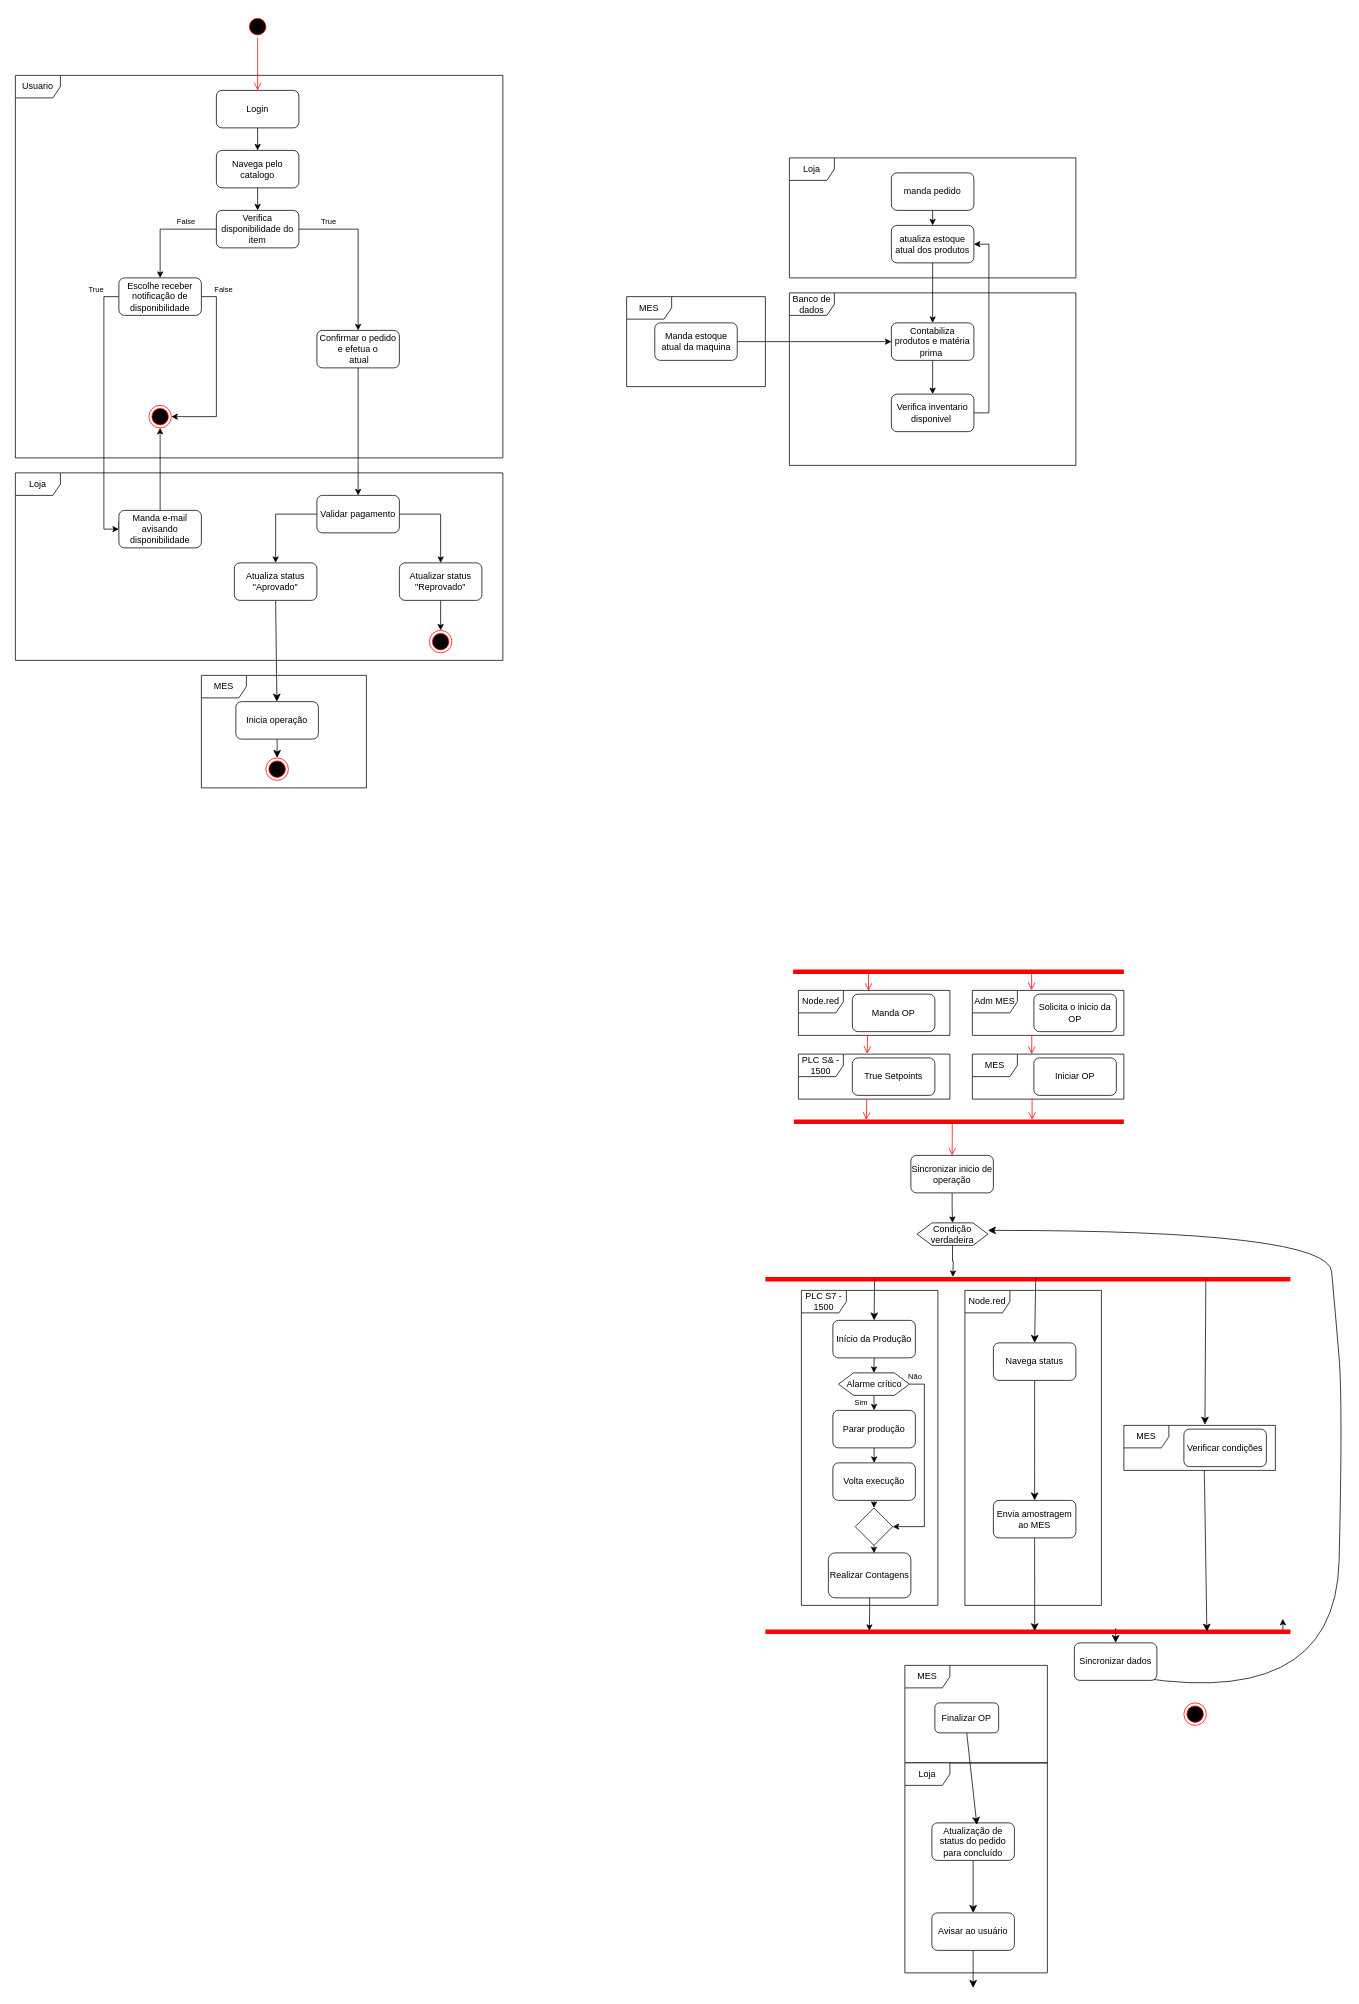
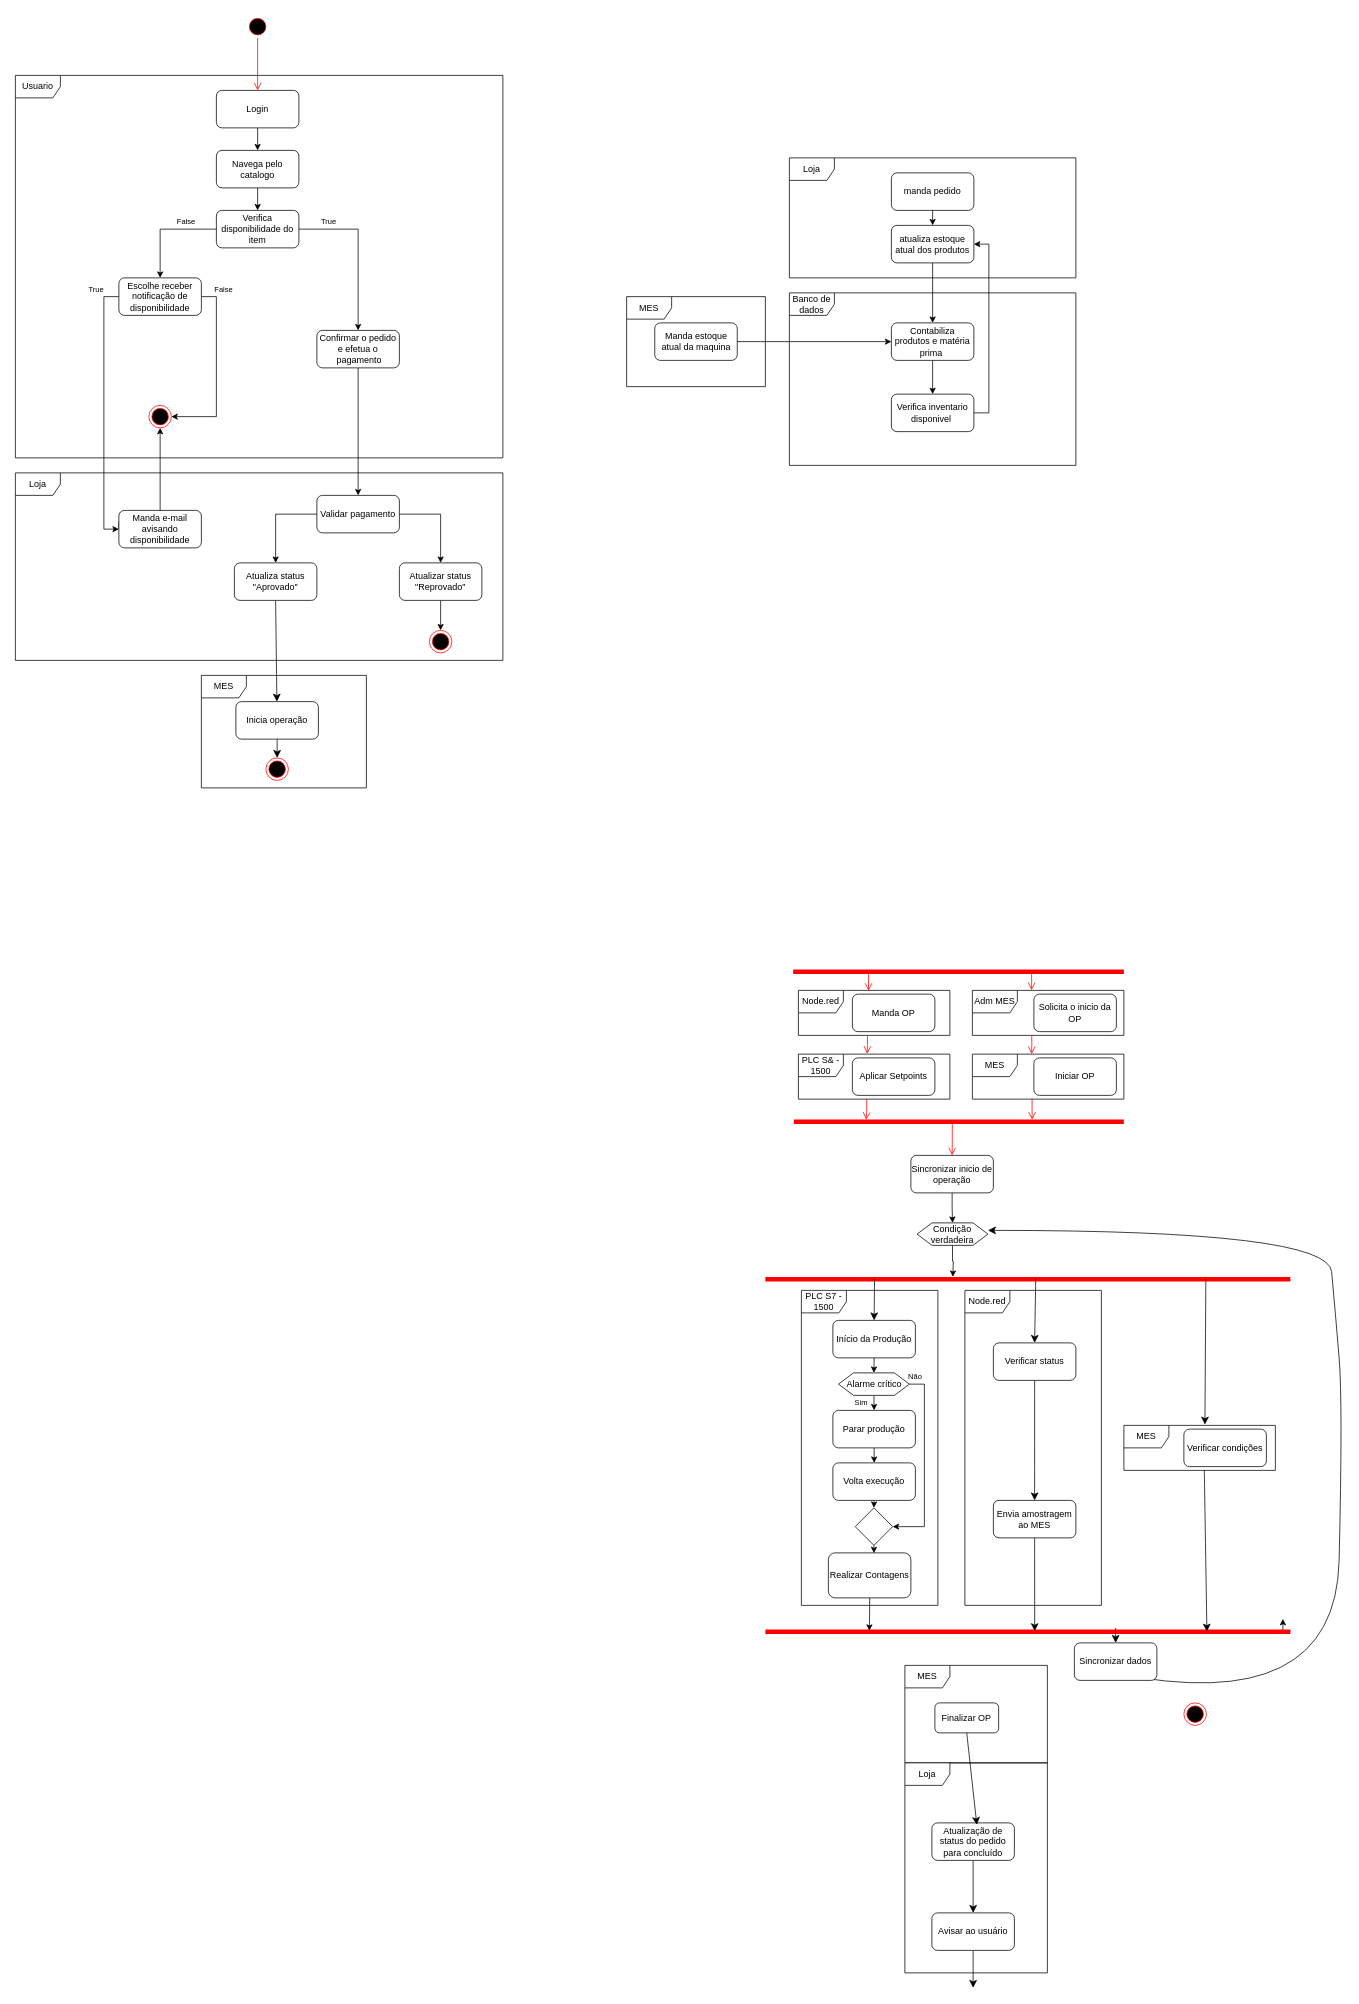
(358, 349) -> (358, 349)
(894, 1077) -> (894, 1077)
(1035, 1362) -> (1035, 1362)
